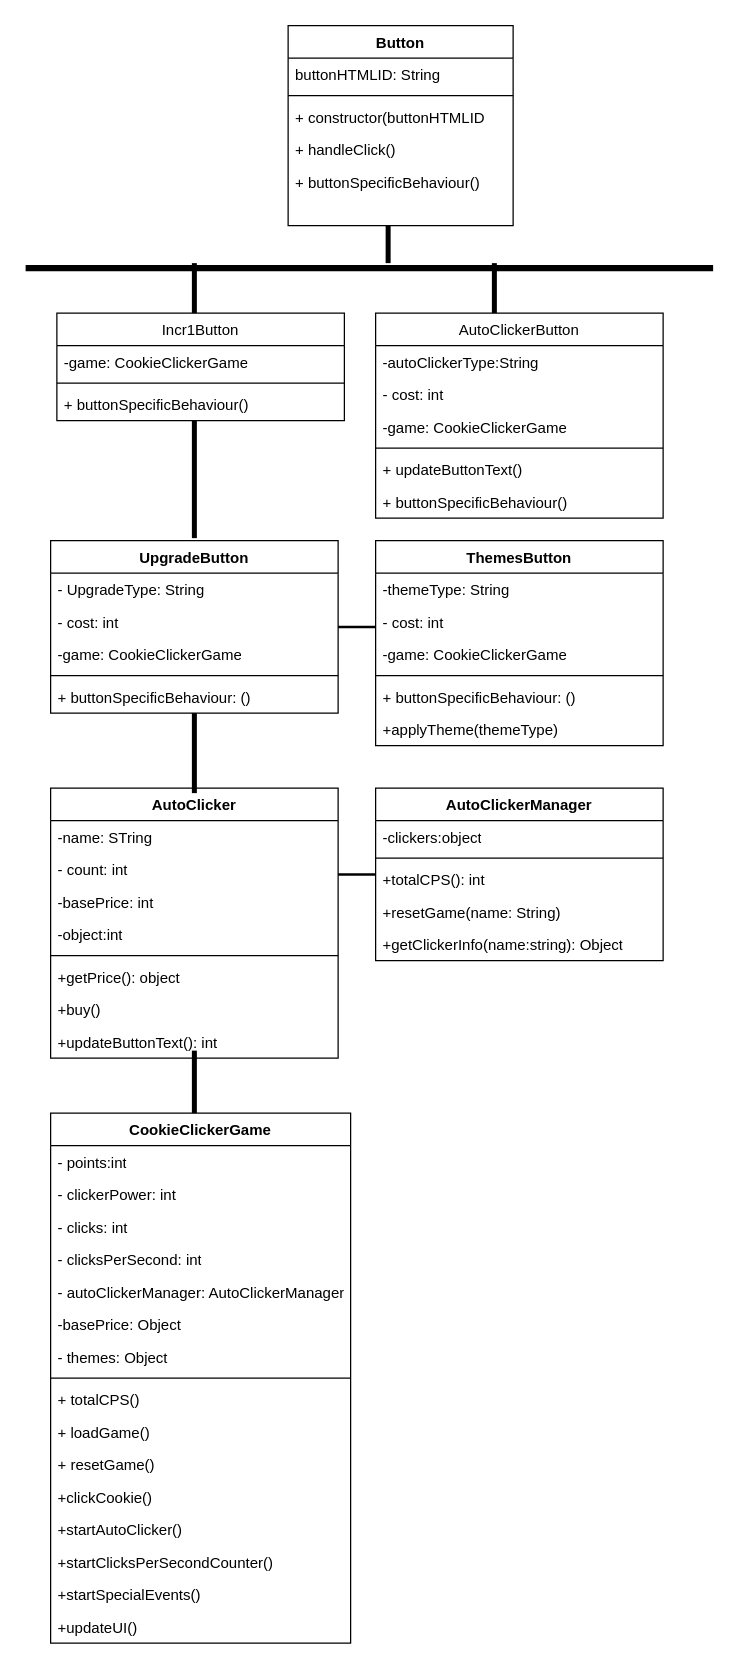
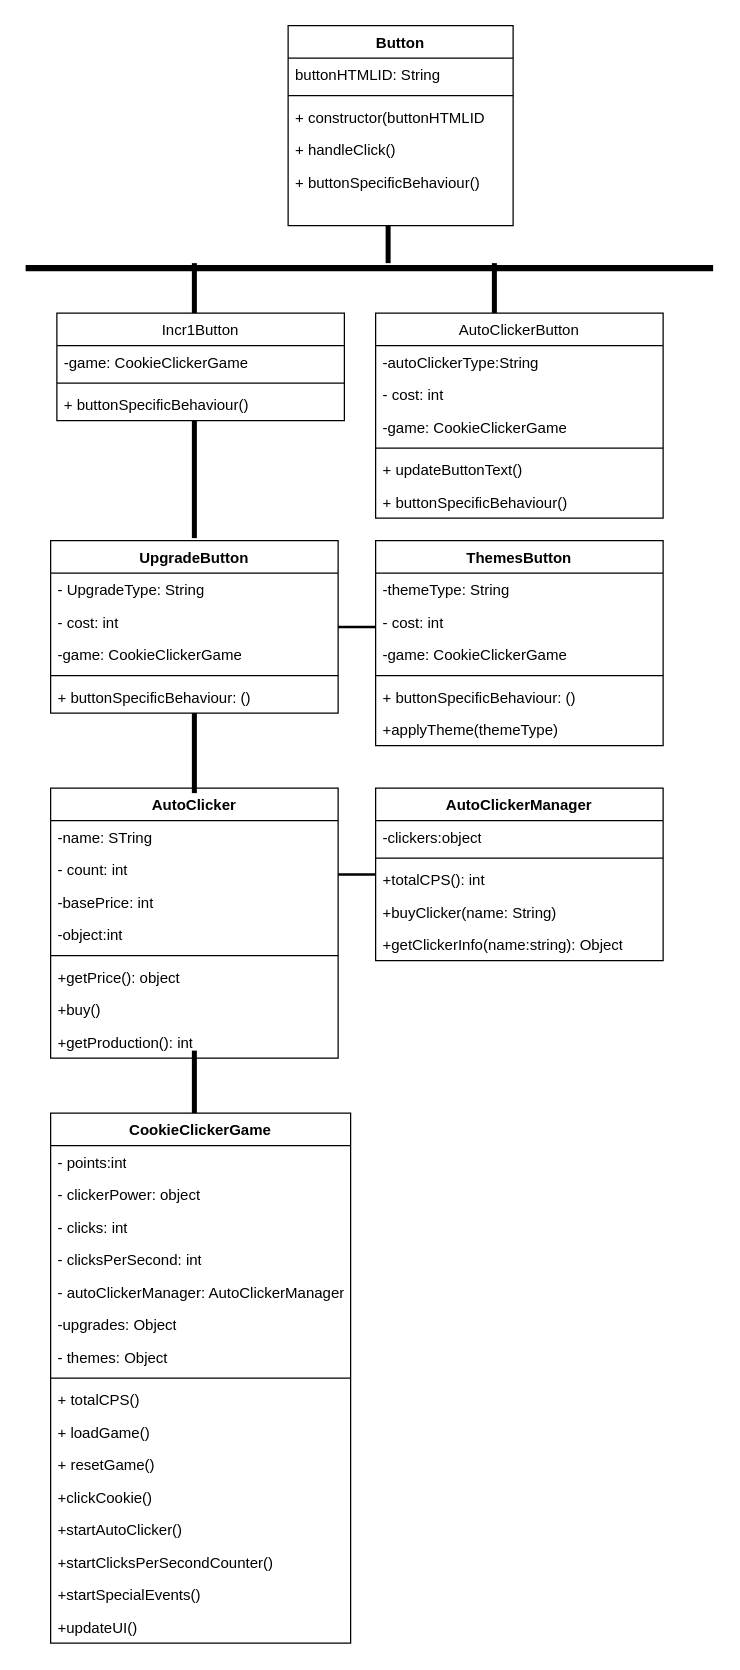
(478, 913) -> (478, 913)
(153, 1043) -> (139, 1043)
(126, 1196) -> (141, 1196)
(128, 1326) -> (126, 1326)
